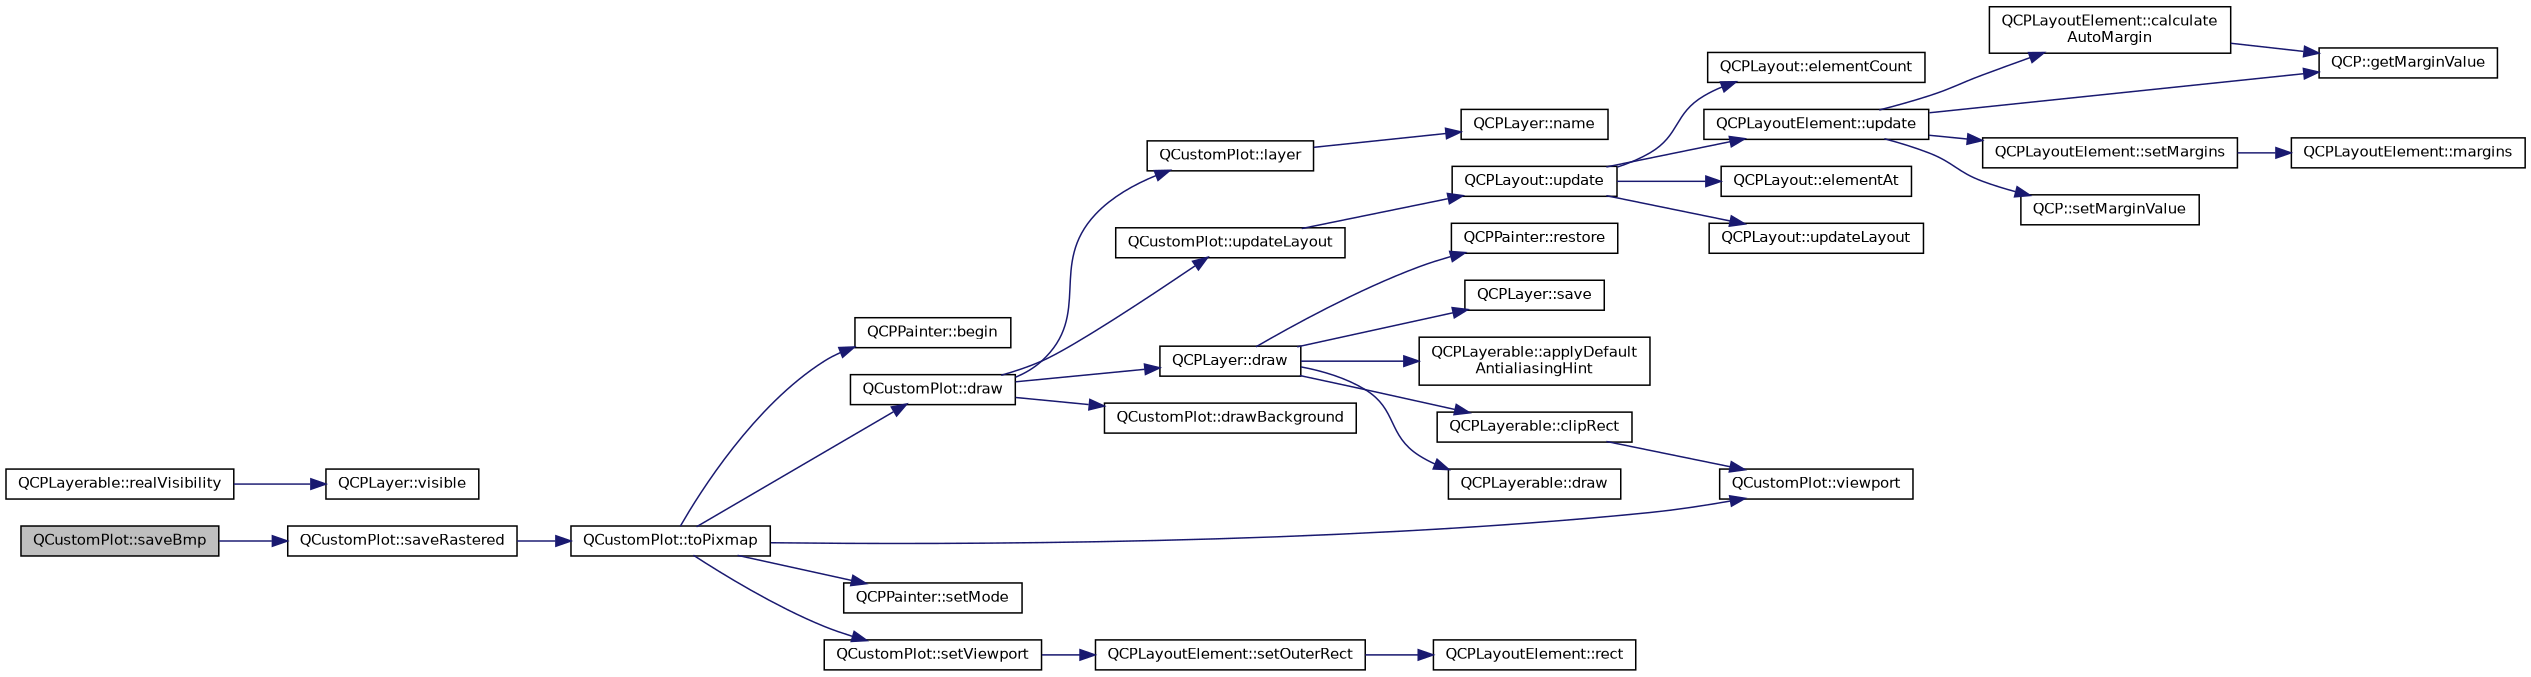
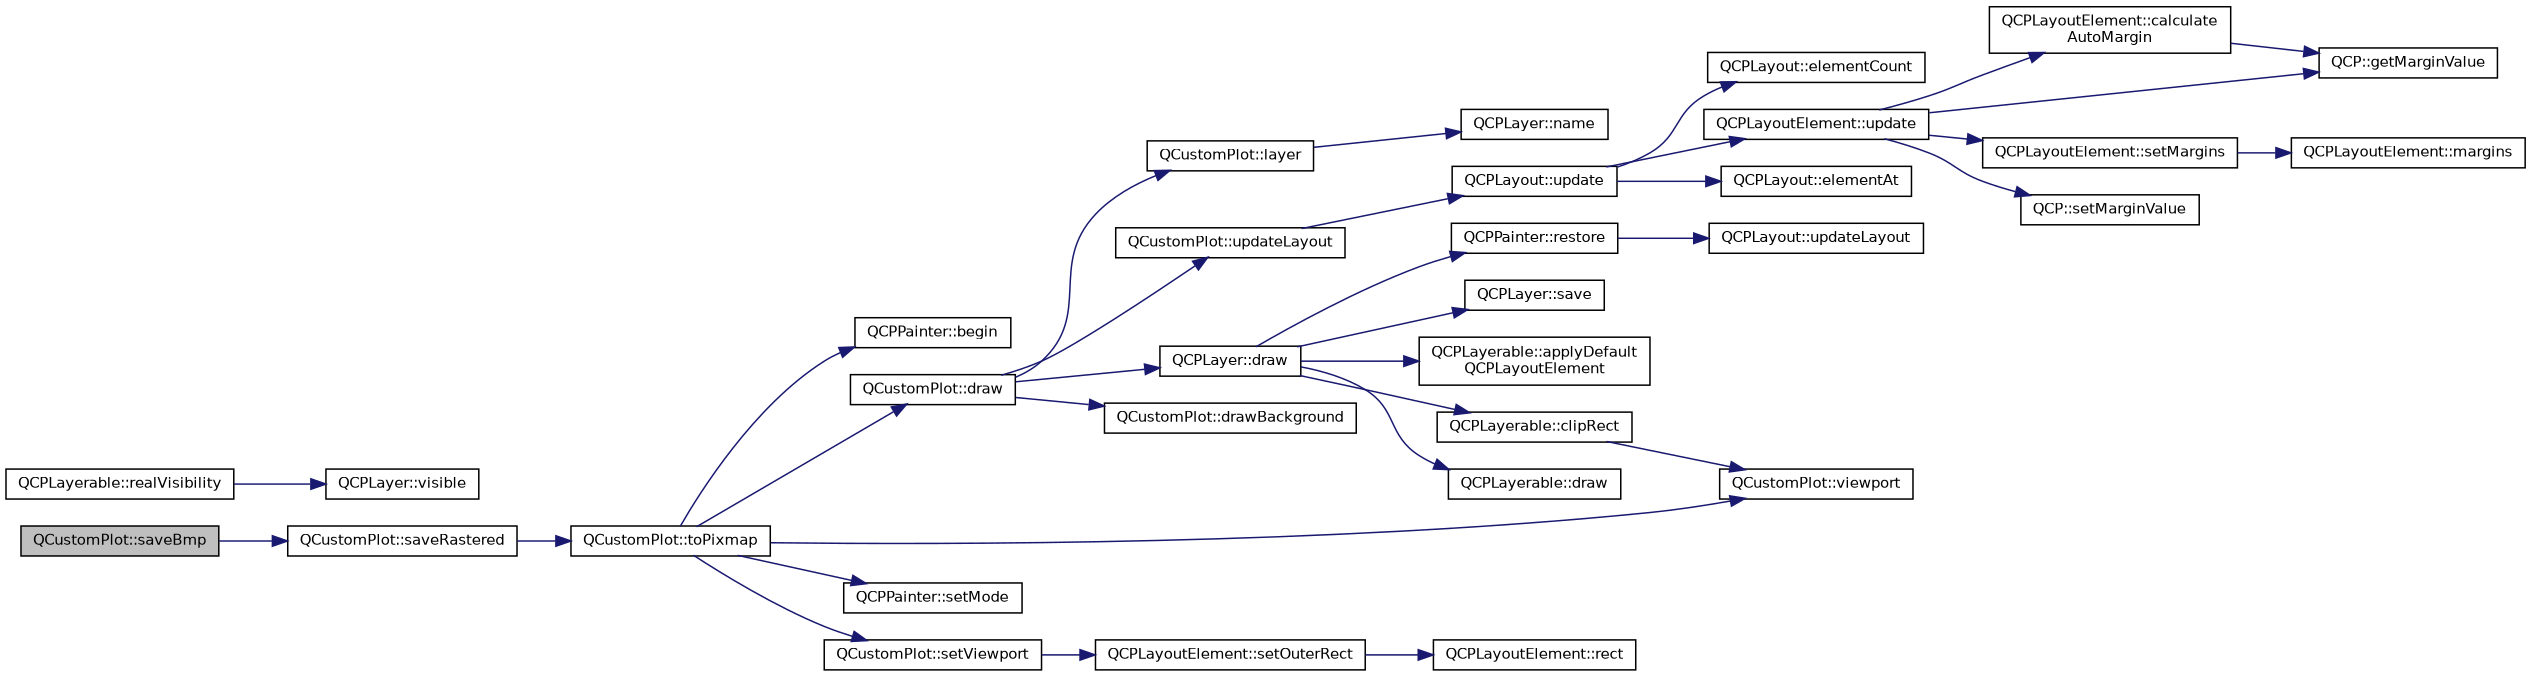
(1668, 208) -> (1655, 238)
(1535, 361) -> (1535, 361)
